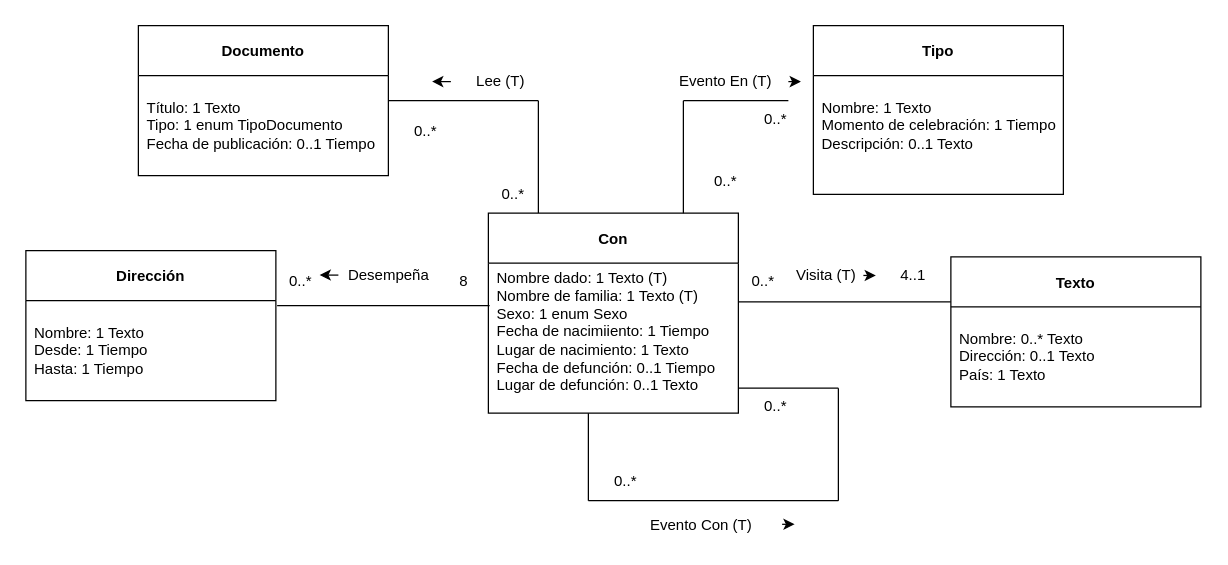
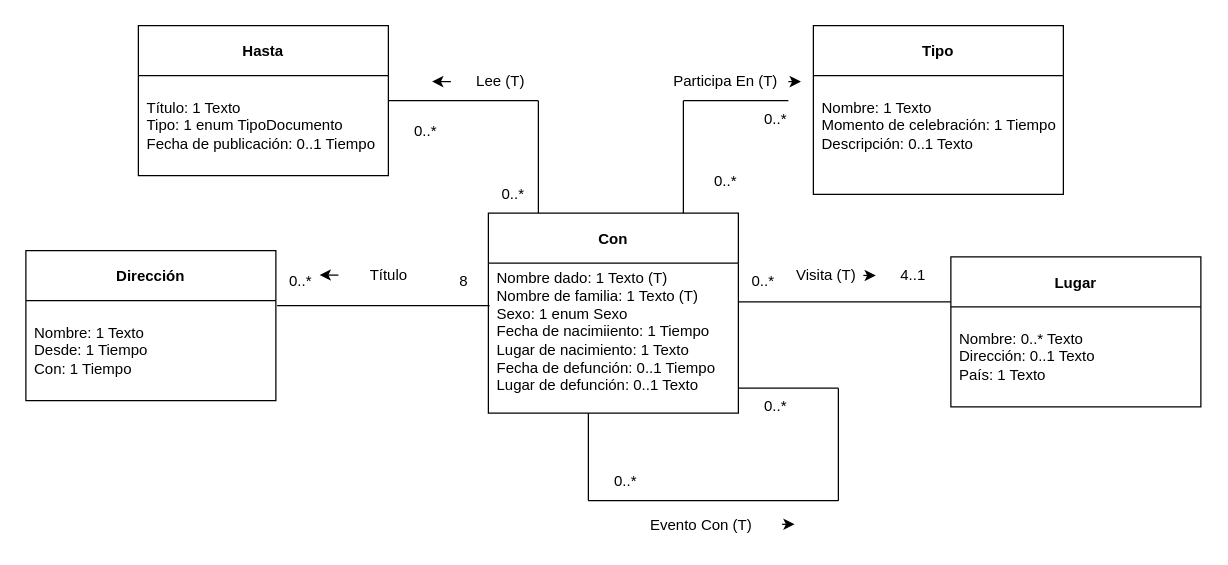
(263, 51) -> (263, 51)
(726, 82) -> (726, 82)
(389, 276) -> (389, 276)
(1075, 283) -> (1075, 283)
(92, 351) -> (92, 351)
